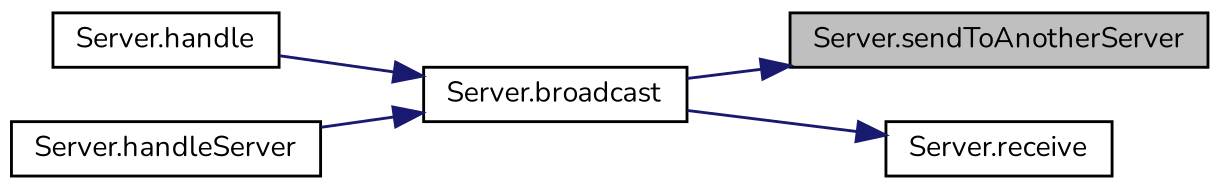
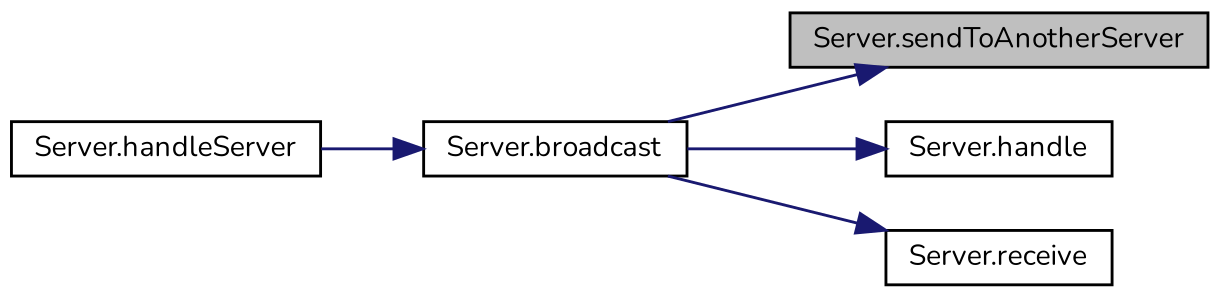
(337, 64) -> (772, 149)
